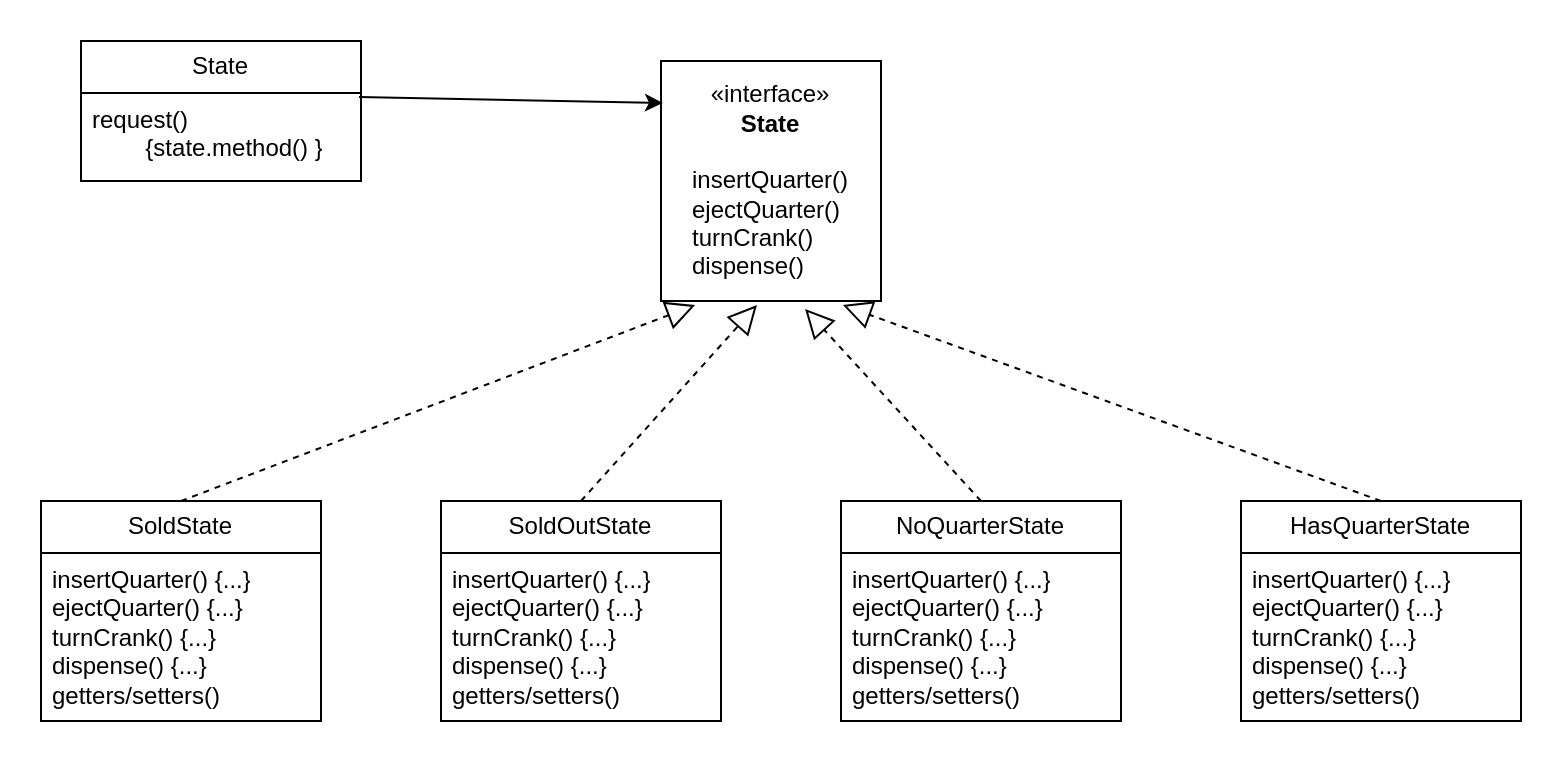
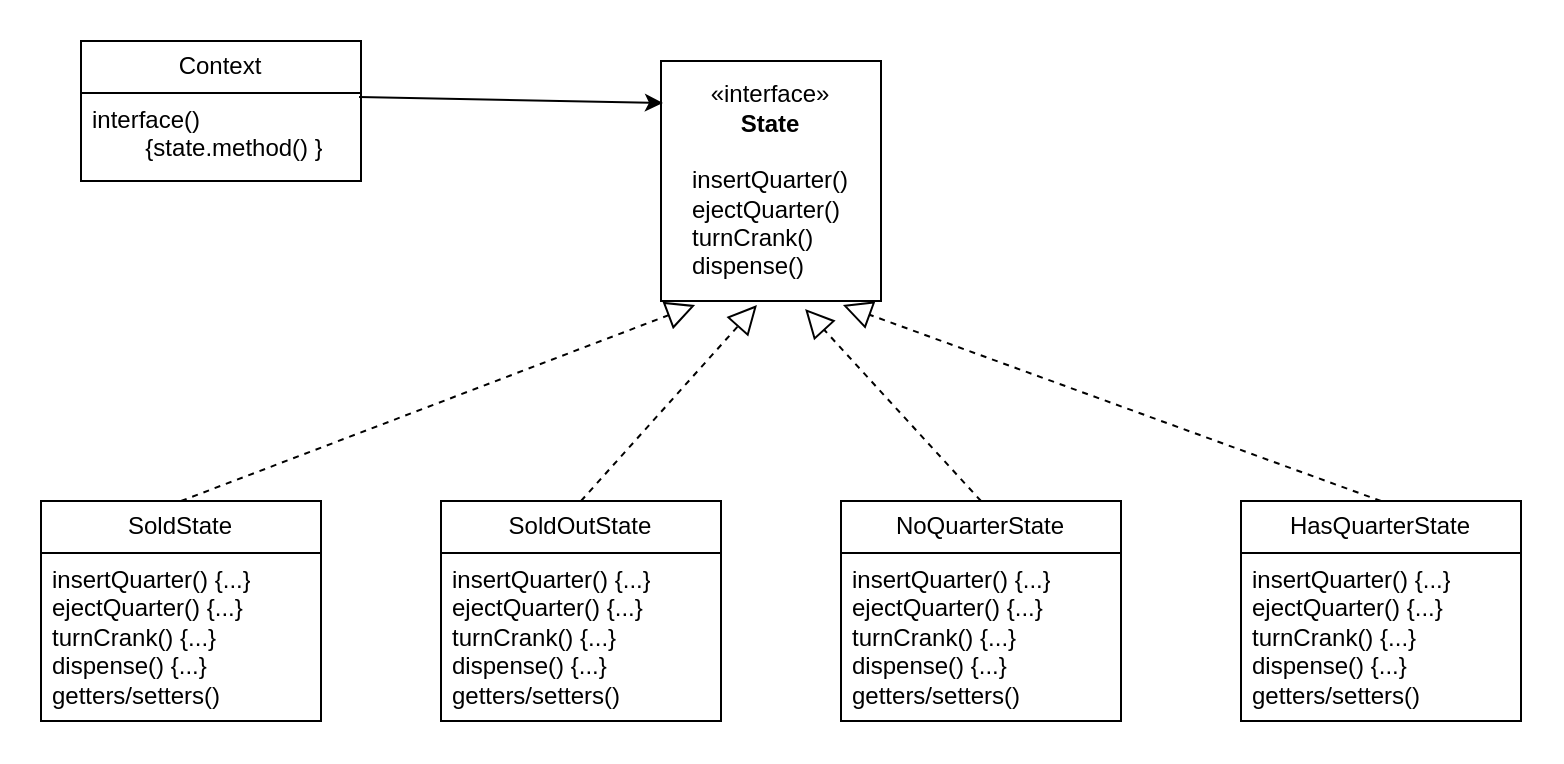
(221, 67) -> (221, 67)
(201, 136) -> (201, 136)
